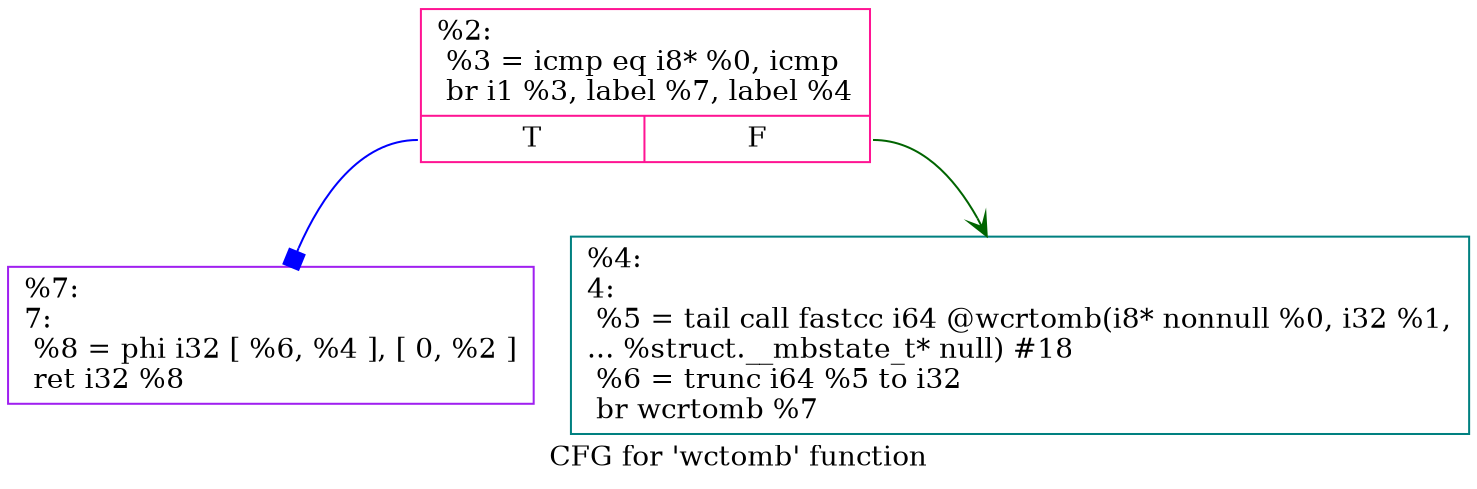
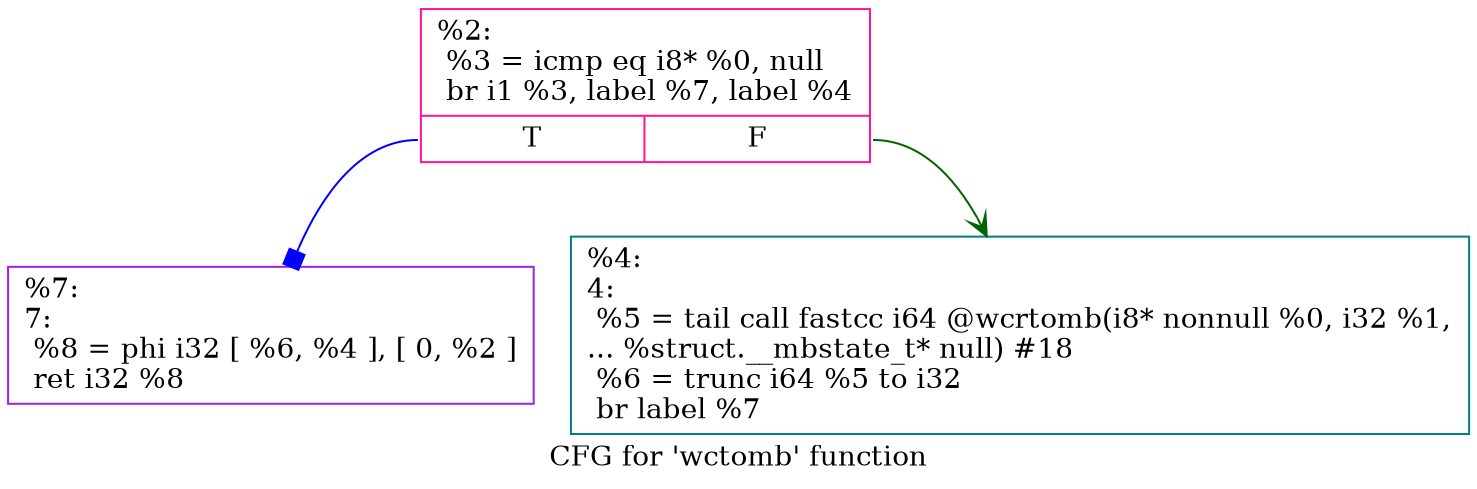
(638, 61) -> (631, 61)
(703, 410) -> (675, 410)
